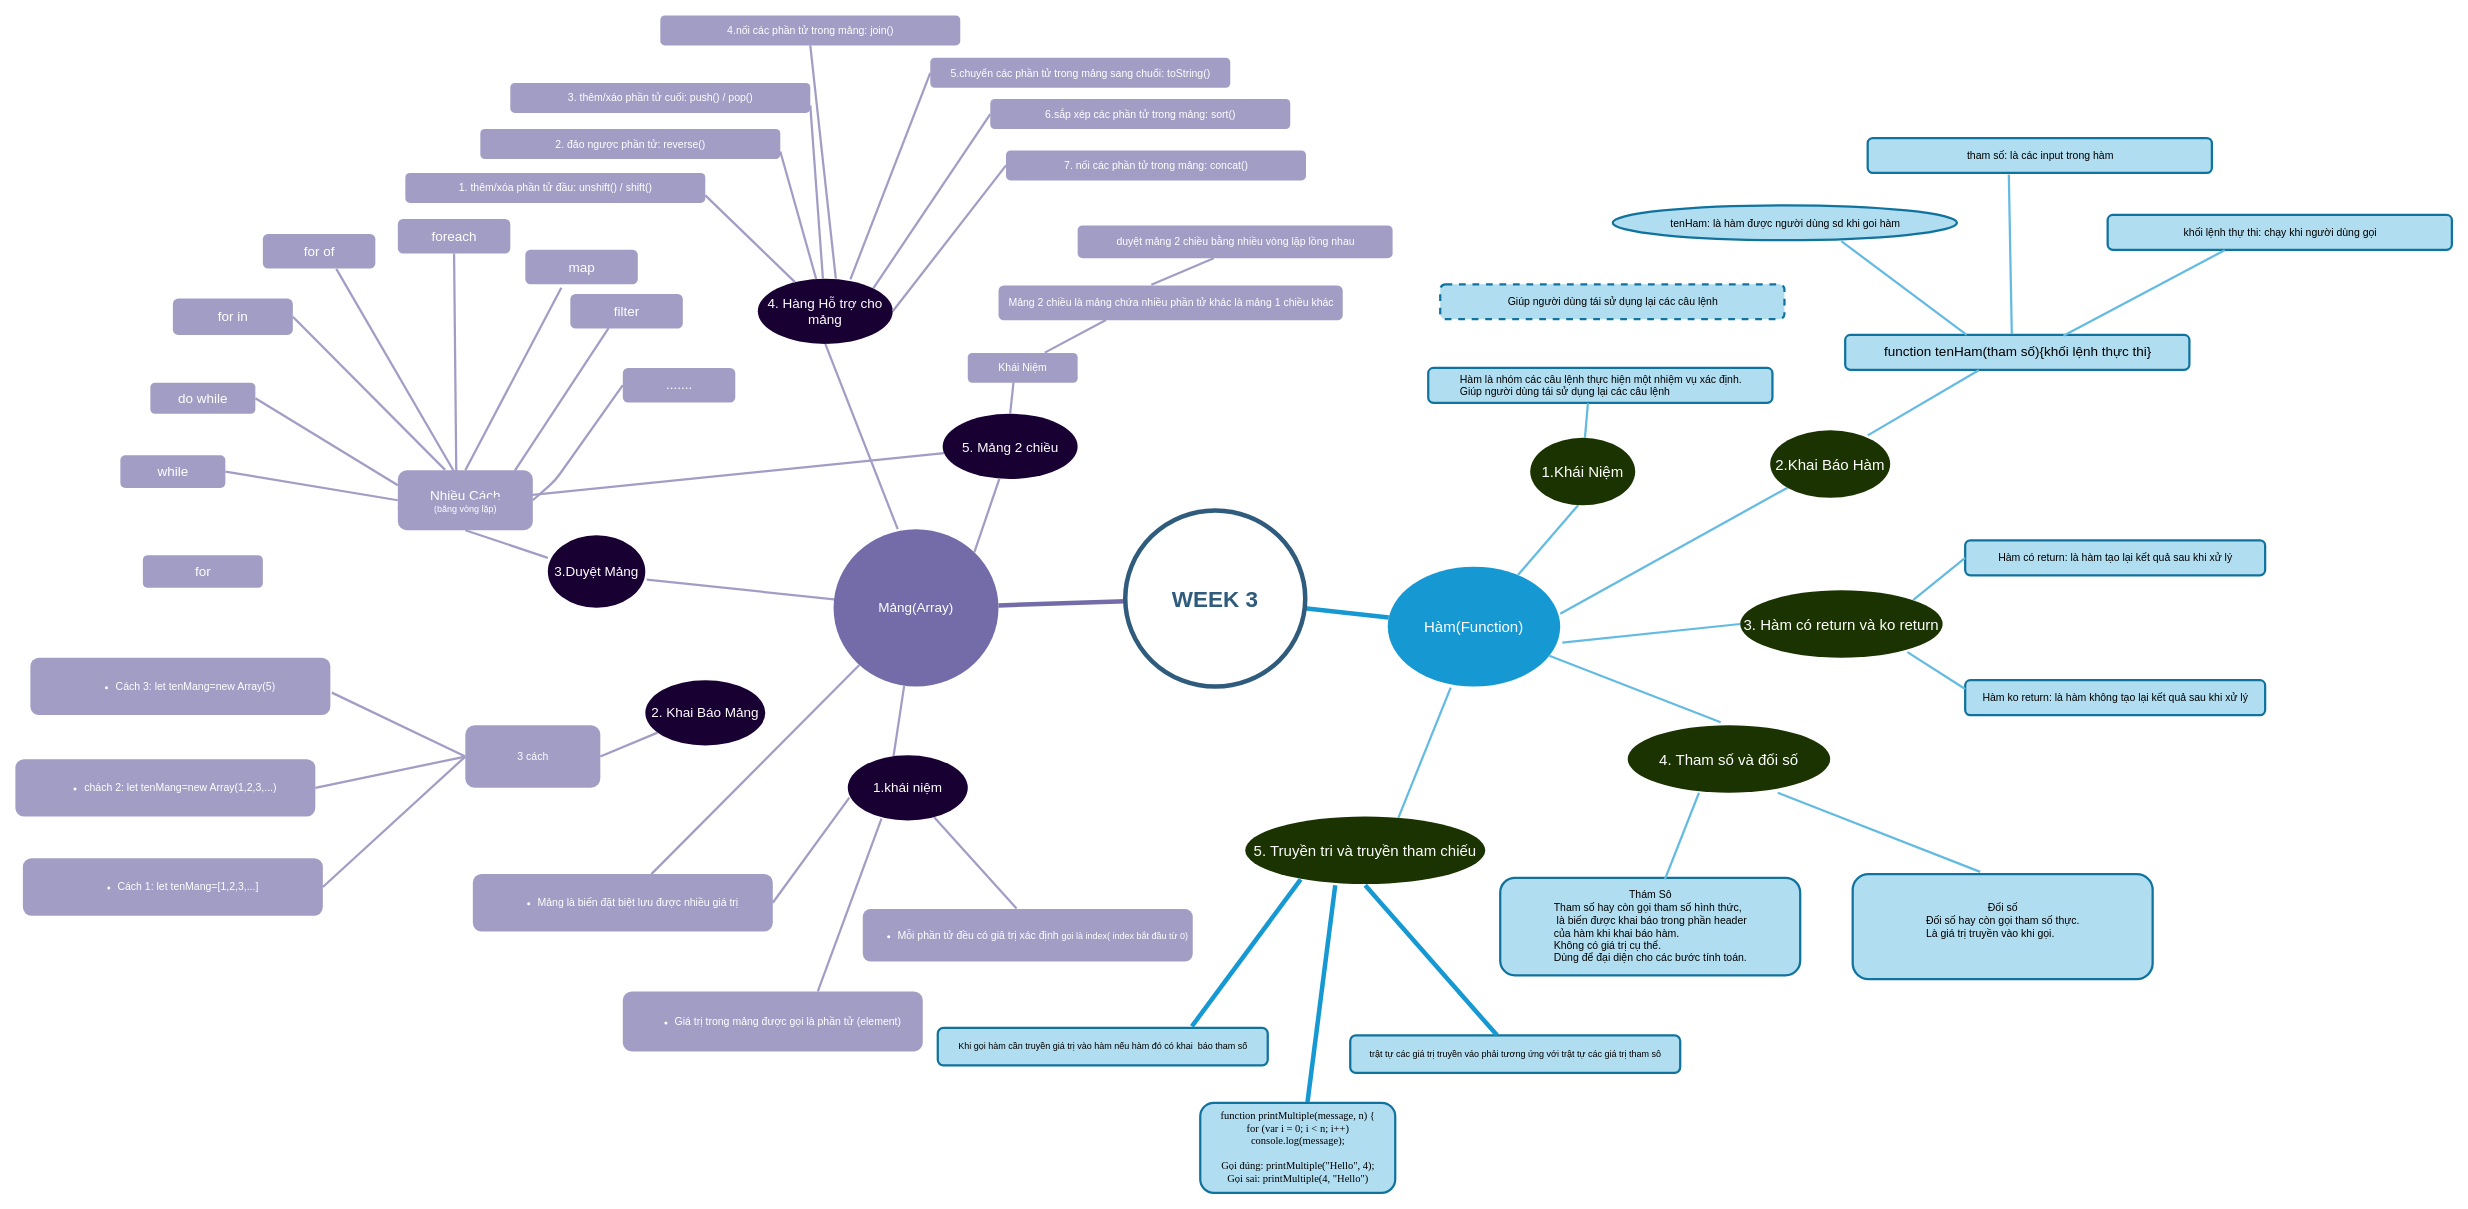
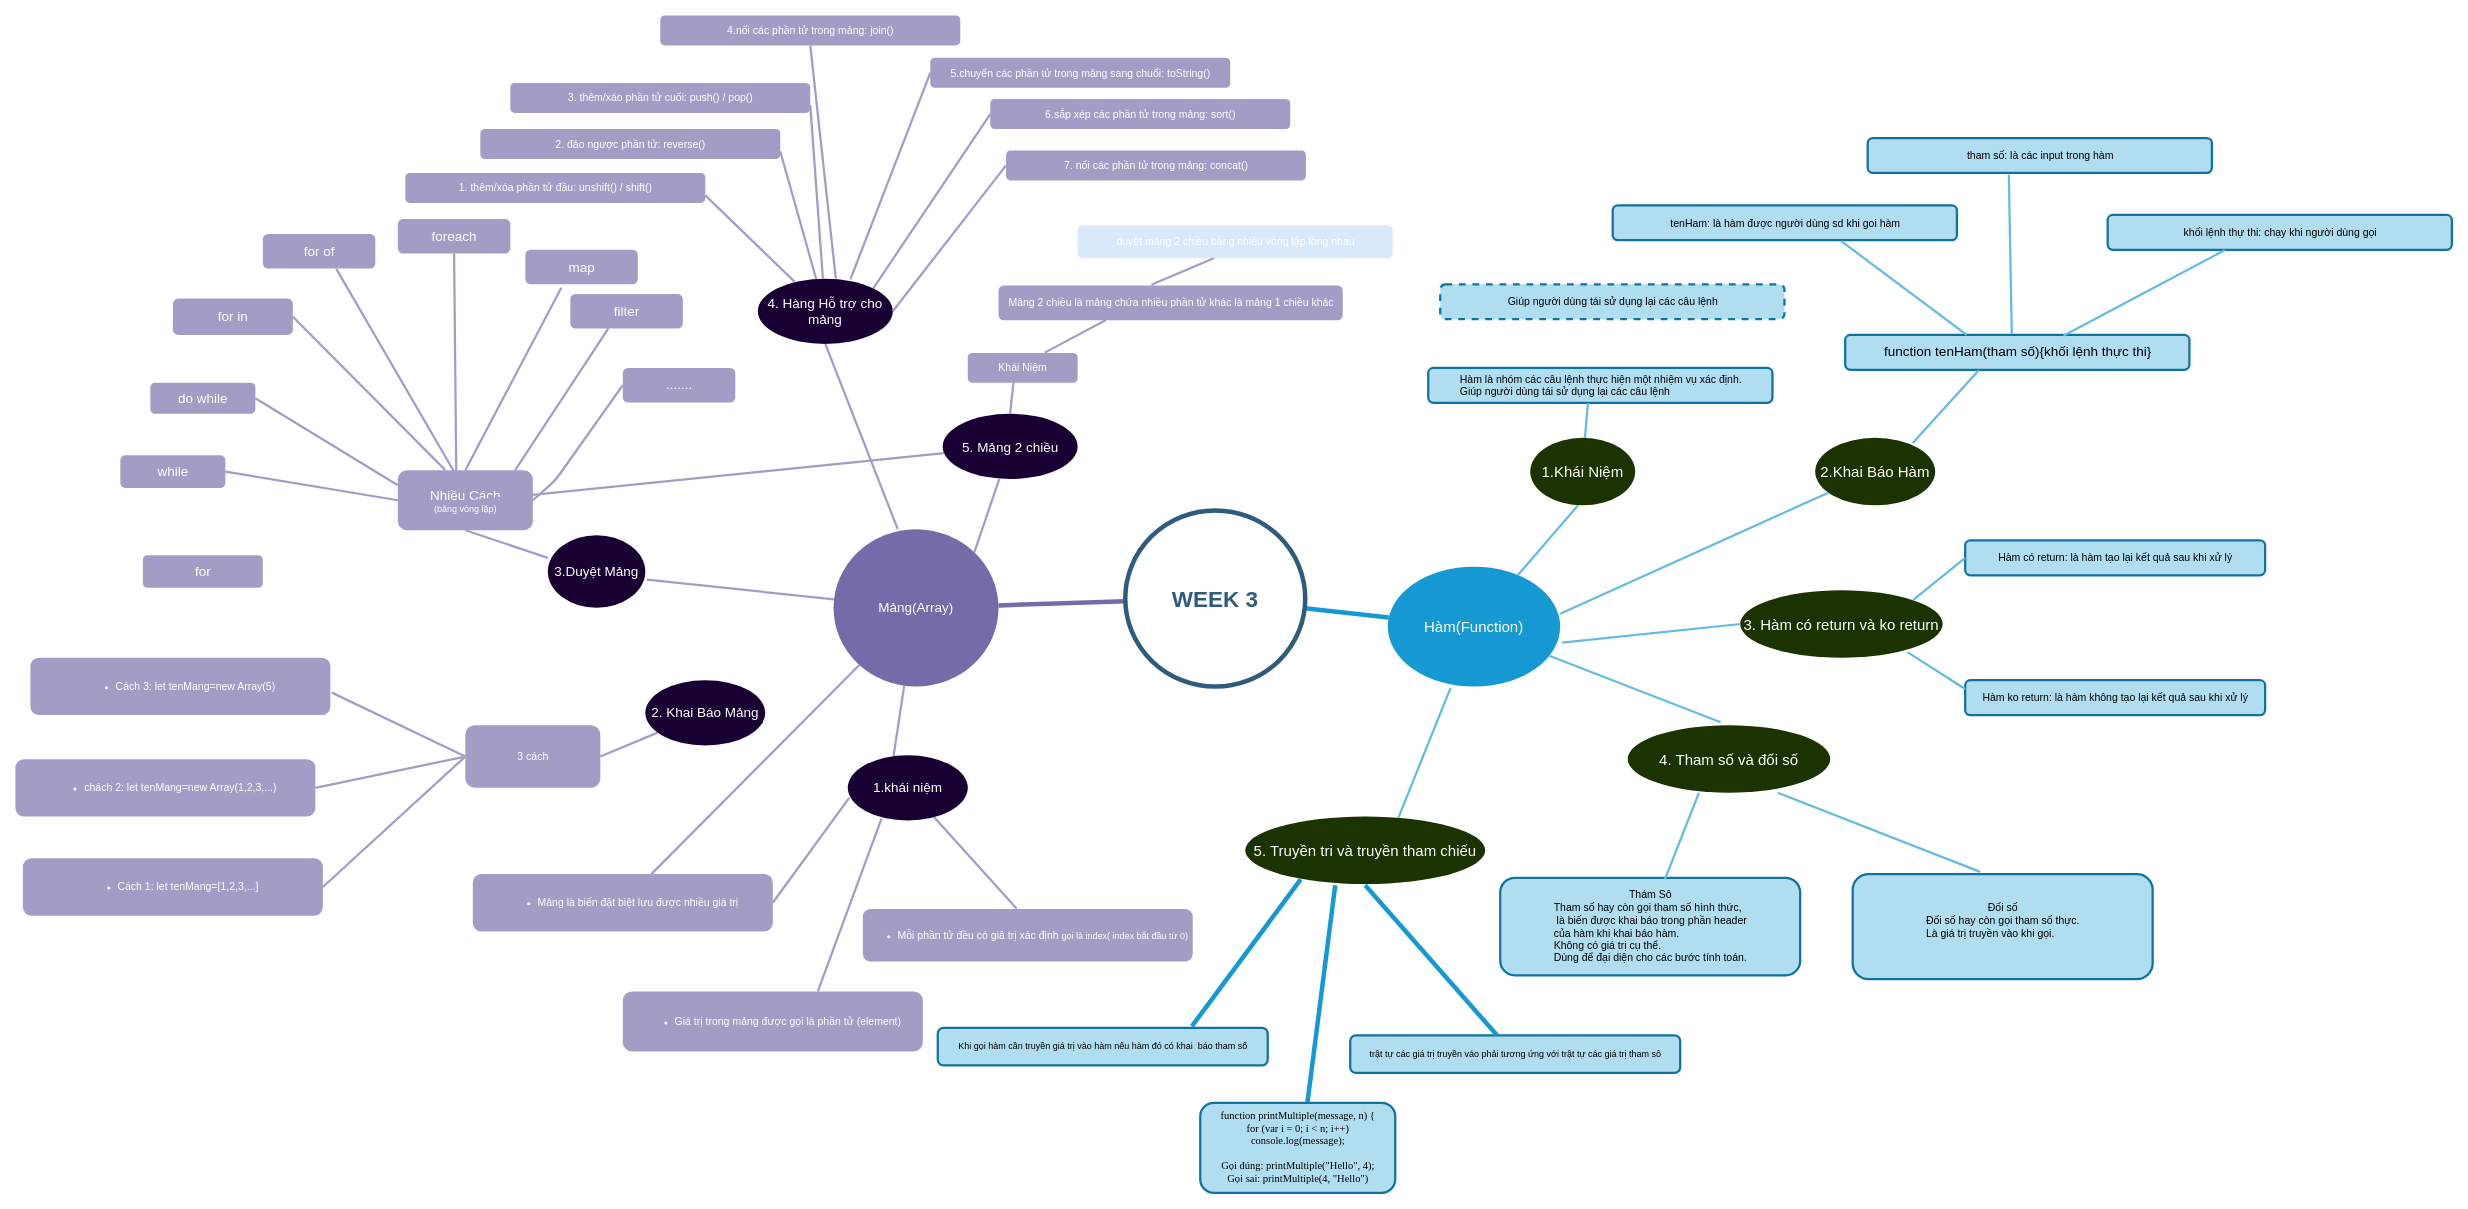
(1785, 223) -> (1785, 223)
(1235, 242) -> (1235, 242)
(1830, 464) -> (1875, 472)
